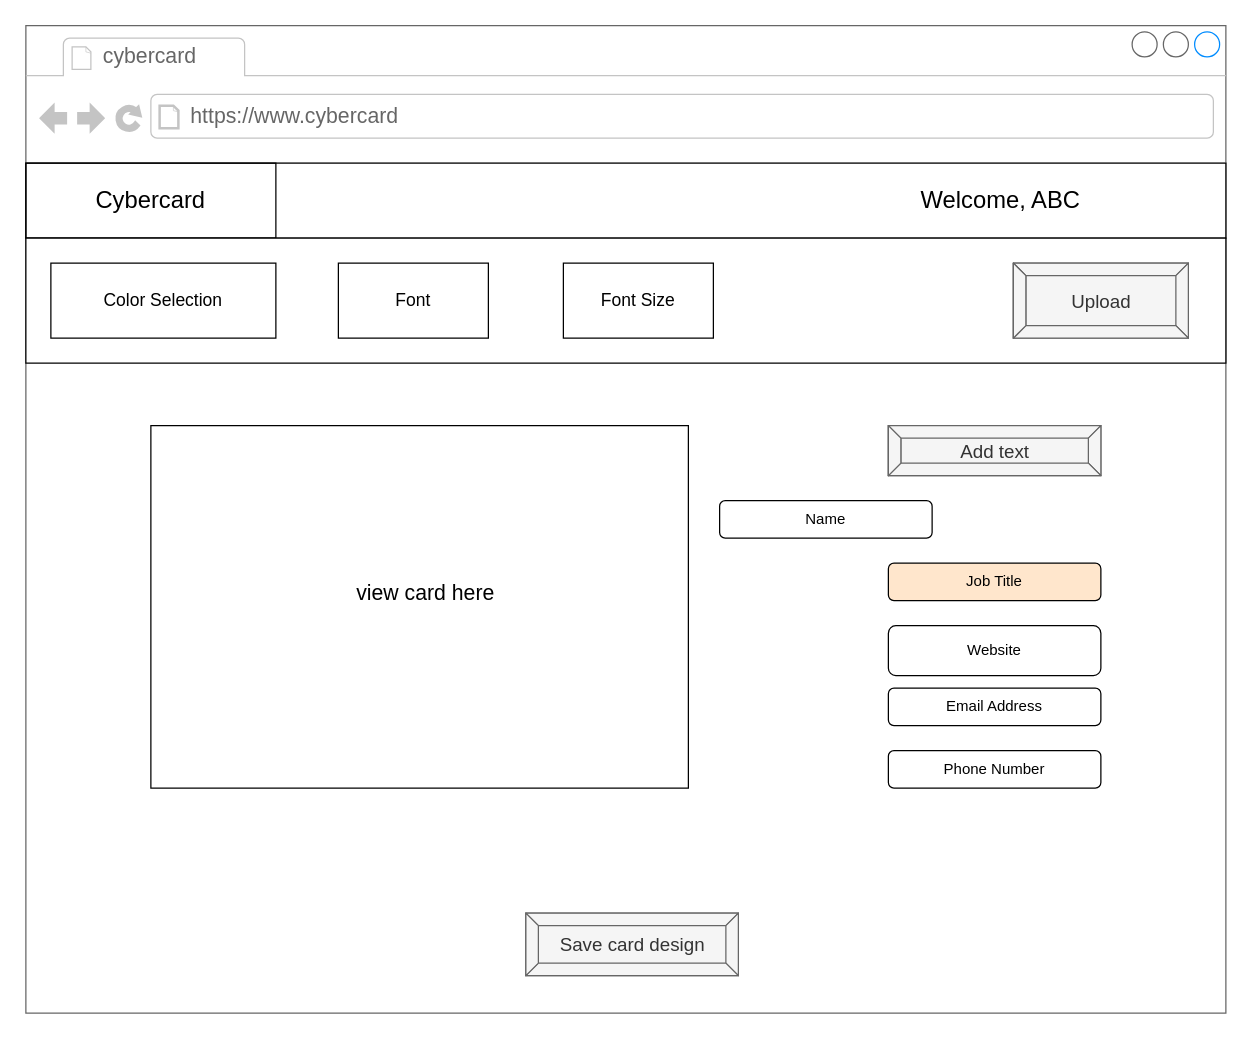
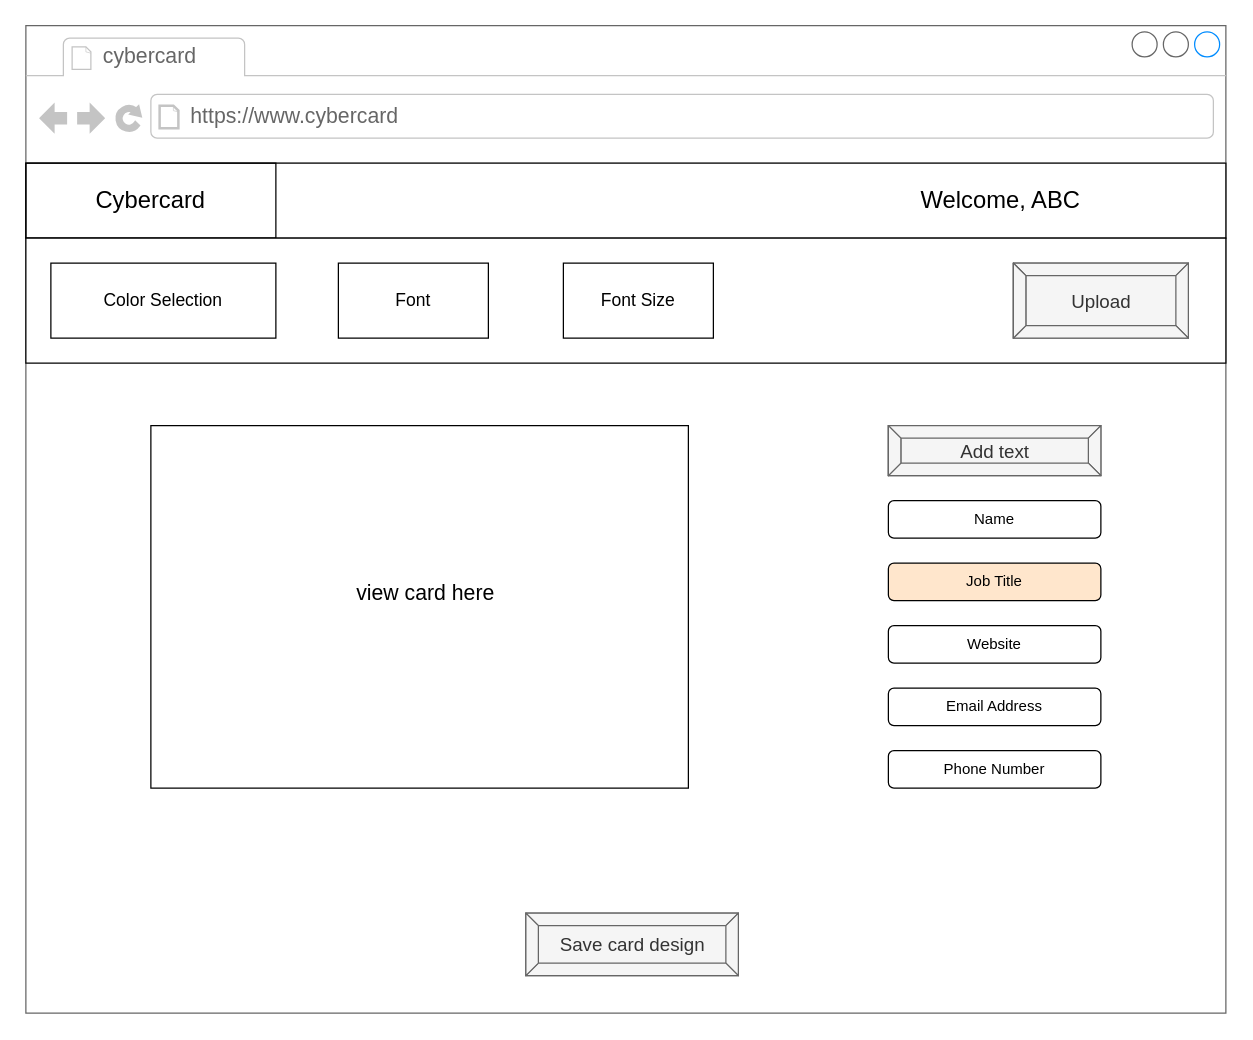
(826, 519) -> (994, 519)
(994, 651) -> (994, 644)
